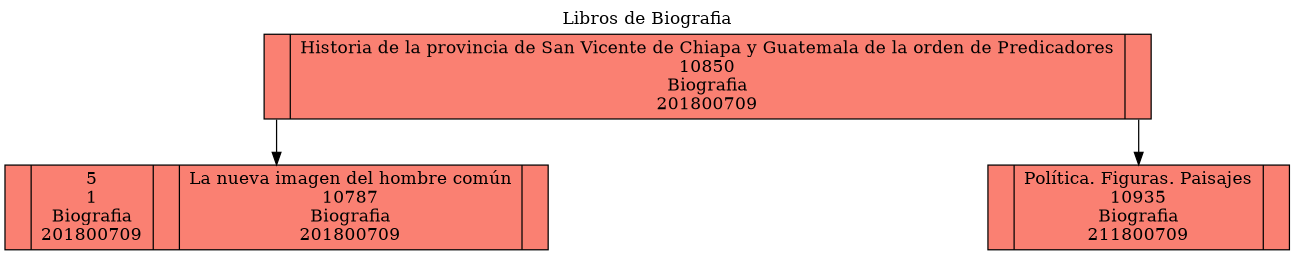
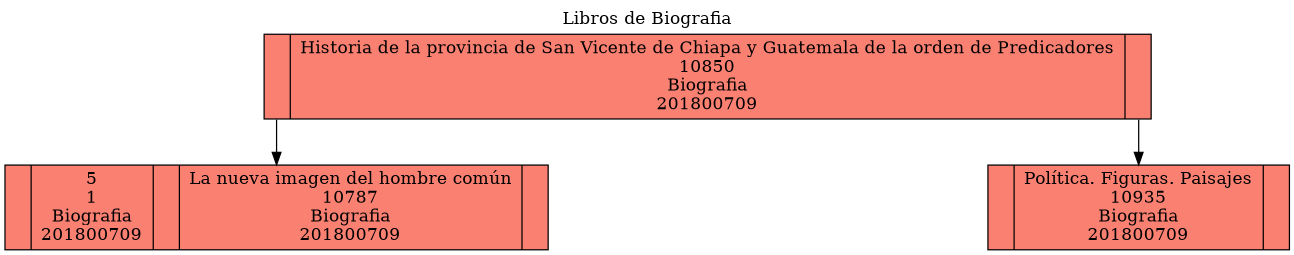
(1139, 235) -> (1139, 235)
